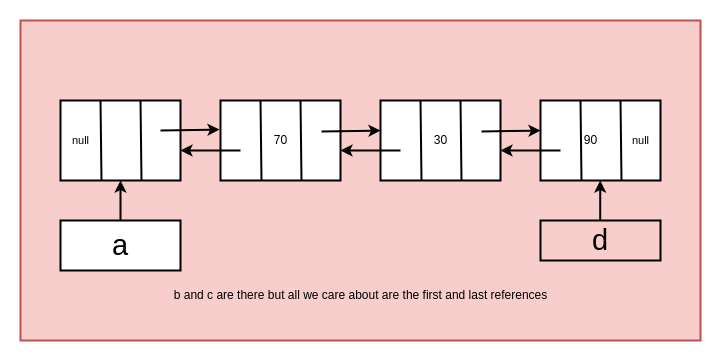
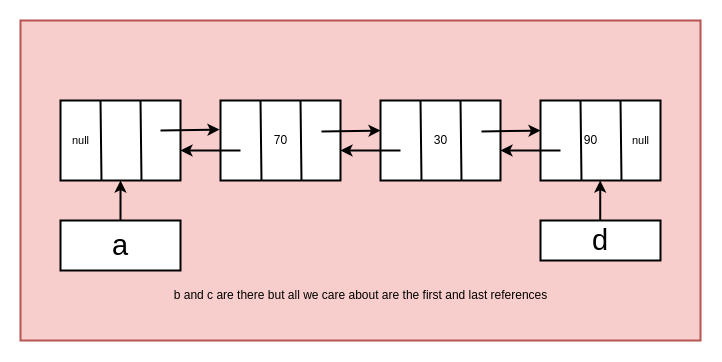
(601, 241) -> (601, 241)
